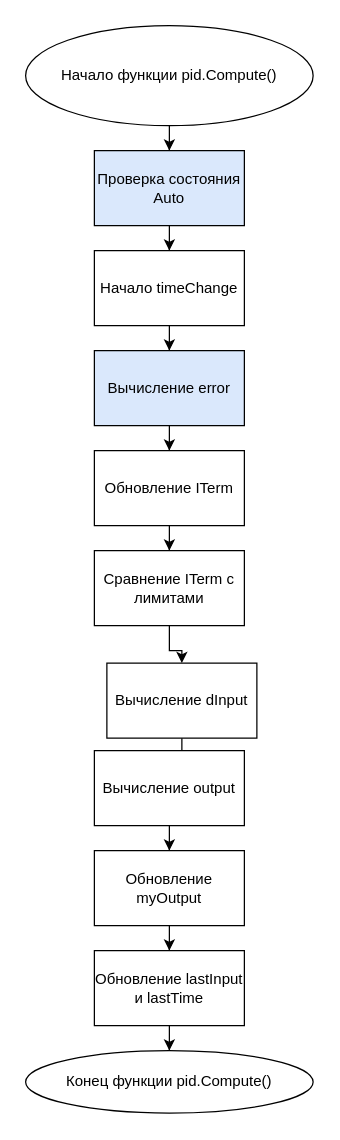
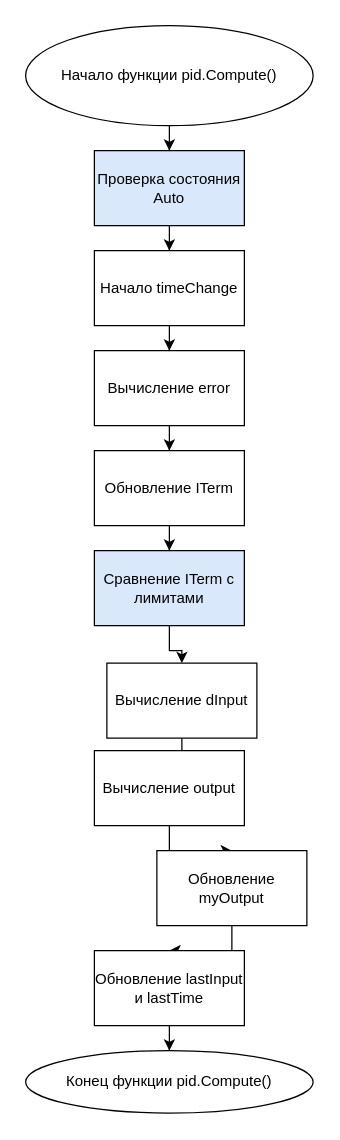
(169, 388) -> (169, 388)
(169, 588) -> (169, 588)
(169, 888) -> (232, 888)
